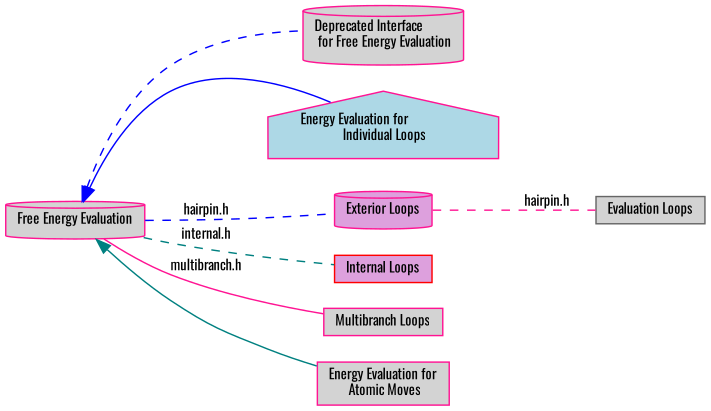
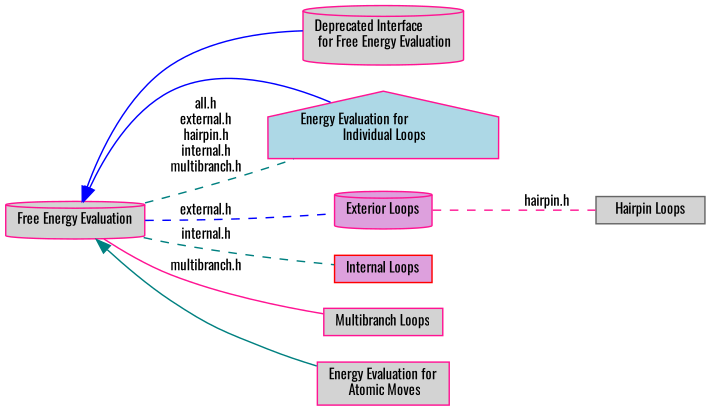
(166, 69) -> (166, 69)
none -> (220, 182)
(650, 210) -> (650, 210)
(206, 211) -> (206, 211)
